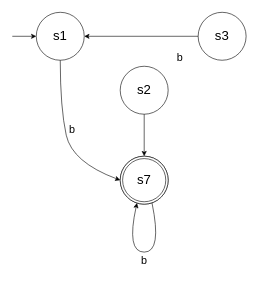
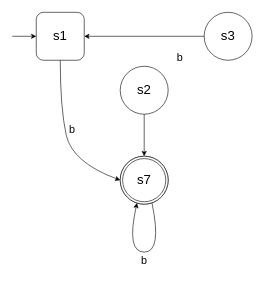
(60, 36) -> (60, 36)
(222, 36) -> (228, 36)
